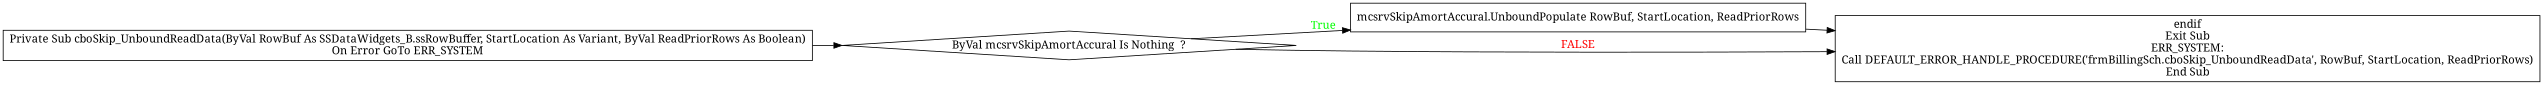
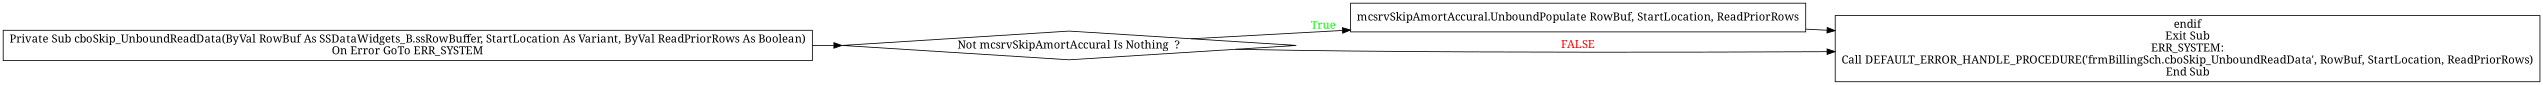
(1069, 45) -> (1069, 45)
